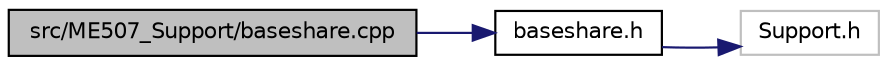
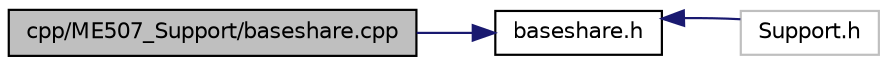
(213, 33) -> (213, 33)
(690, 48) -> (712, 18)
